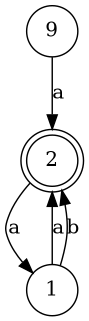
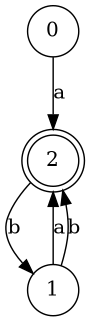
(52, 31) -> (53, 31)
(15, 228) -> (15, 228)
